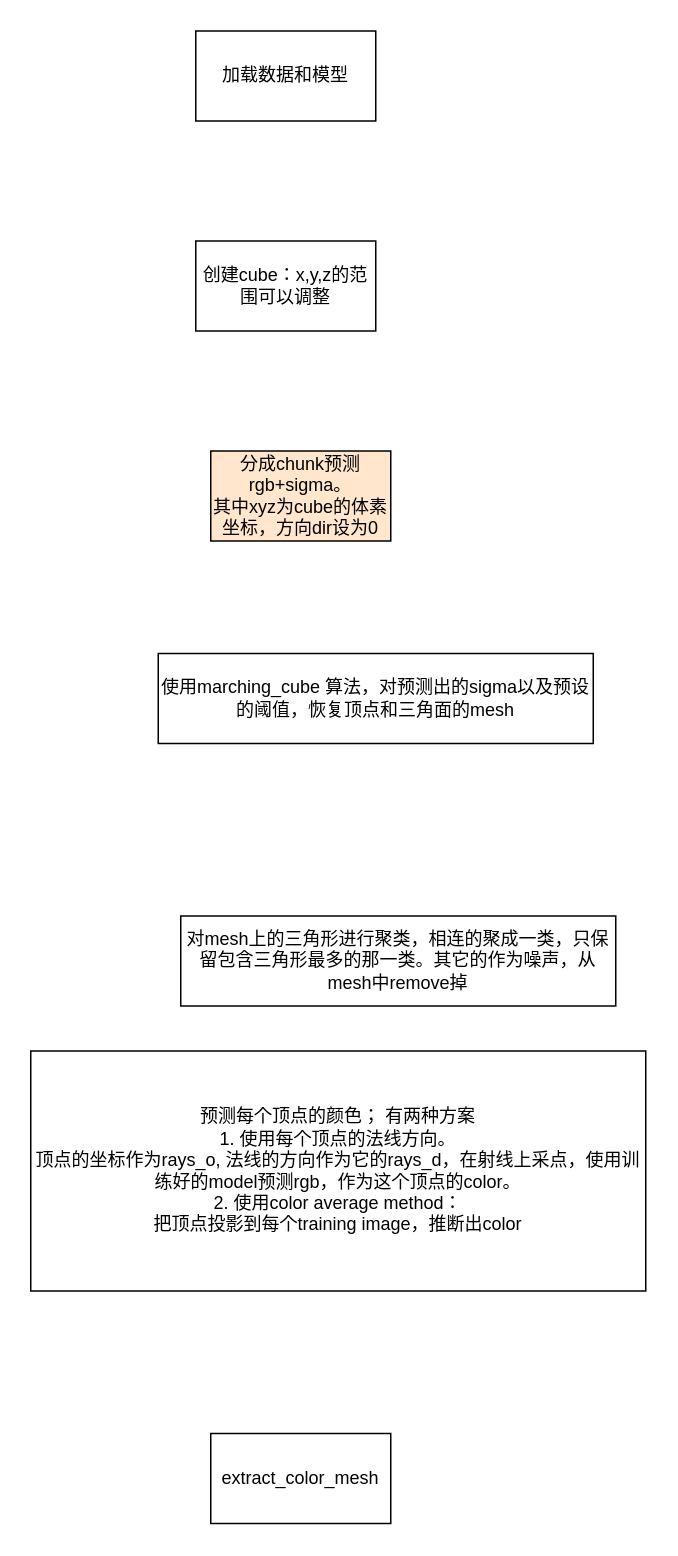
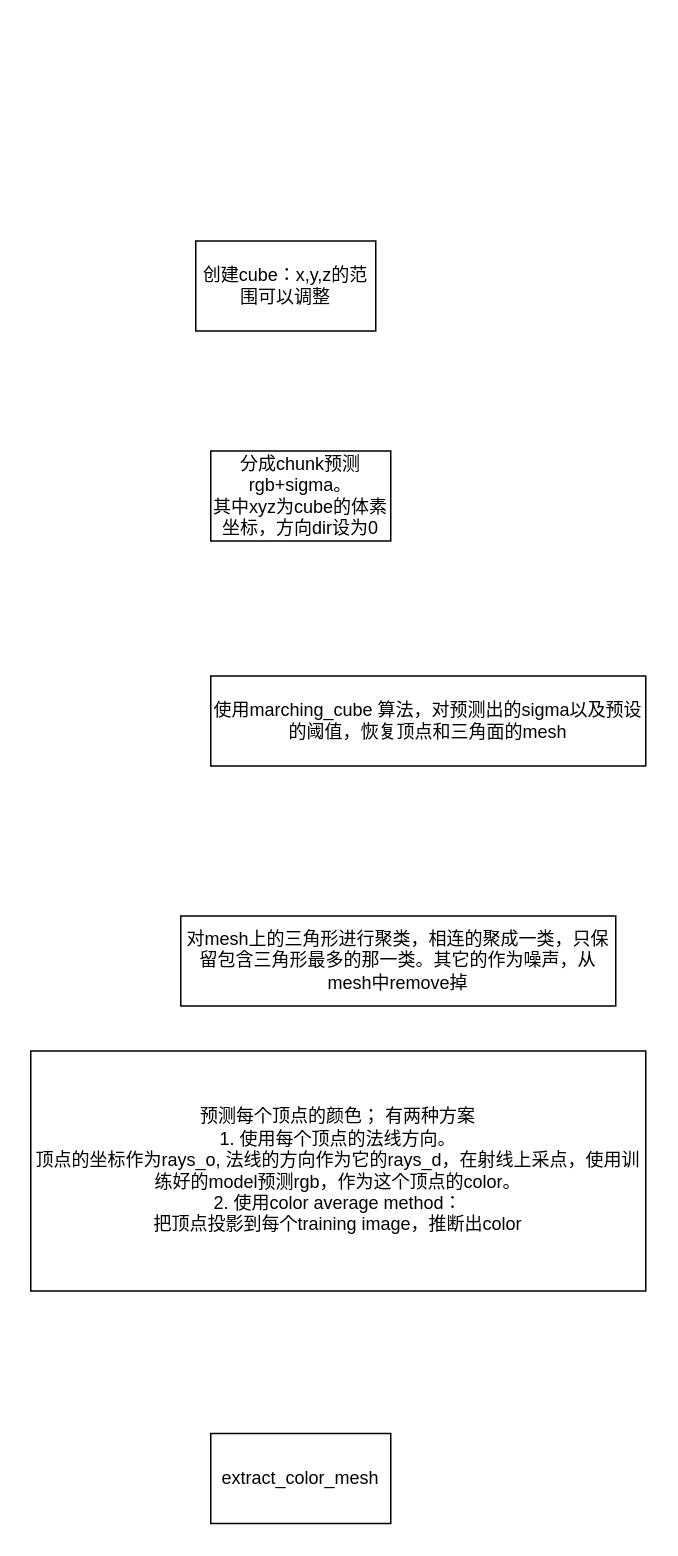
(286, 76) -> none
(301, 496) -> (301, 496)
(376, 698) -> (428, 721)
